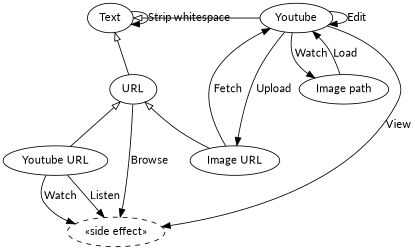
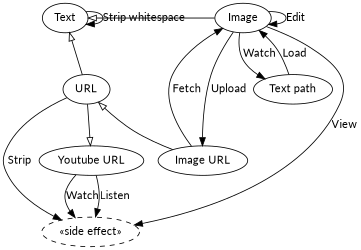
(296, 18) -> (243, 18)
(344, 89) -> (293, 89)
(92, 127) -> (89, 121)
(150, 161) -> (20, 161)
